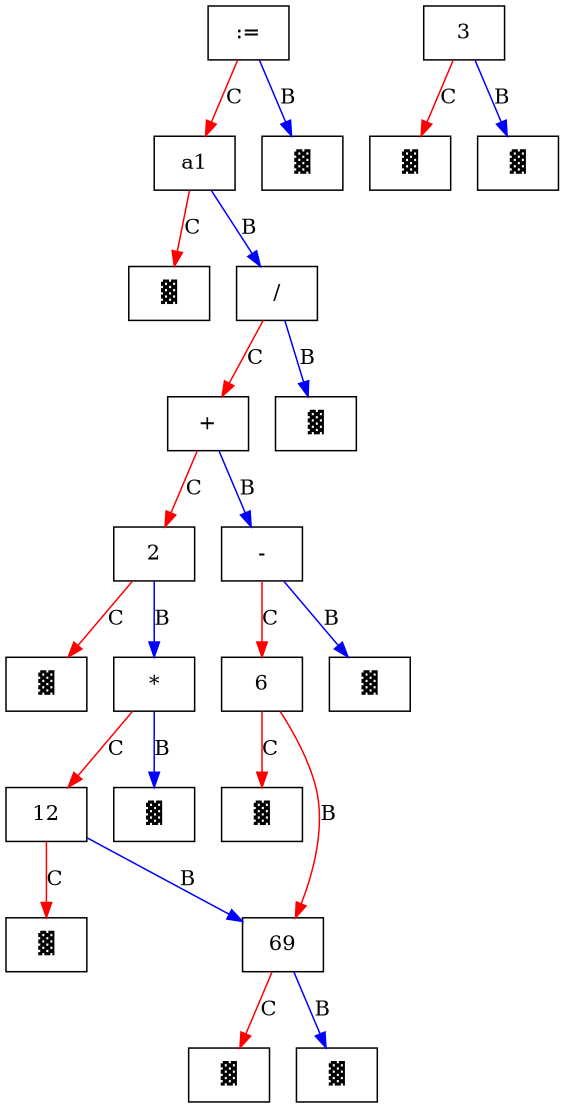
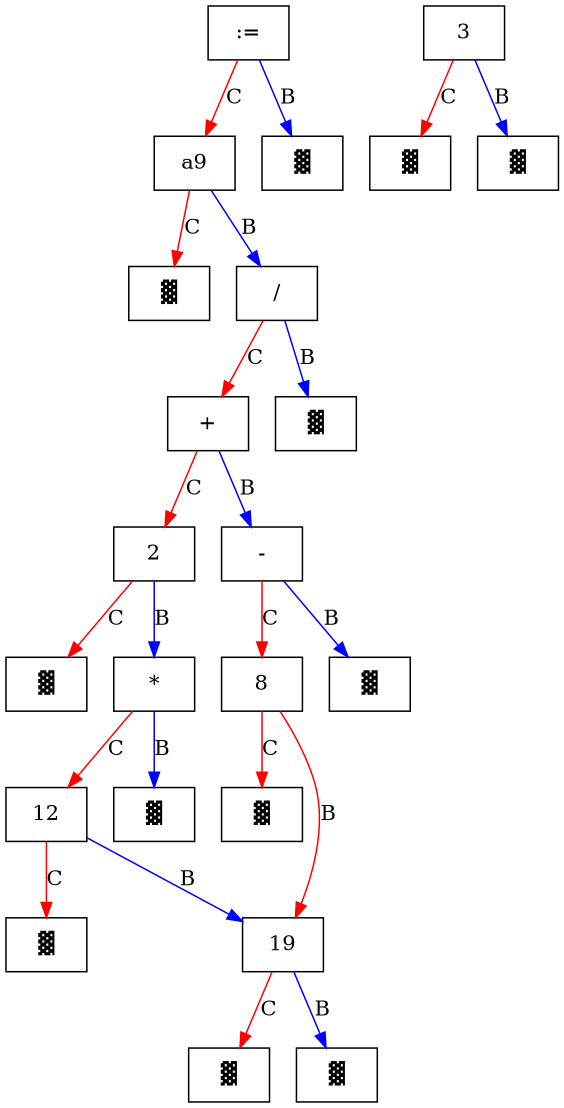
(195, 163) -> (195, 163)
(262, 684) -> (262, 684)
(283, 945) -> (283, 945)
